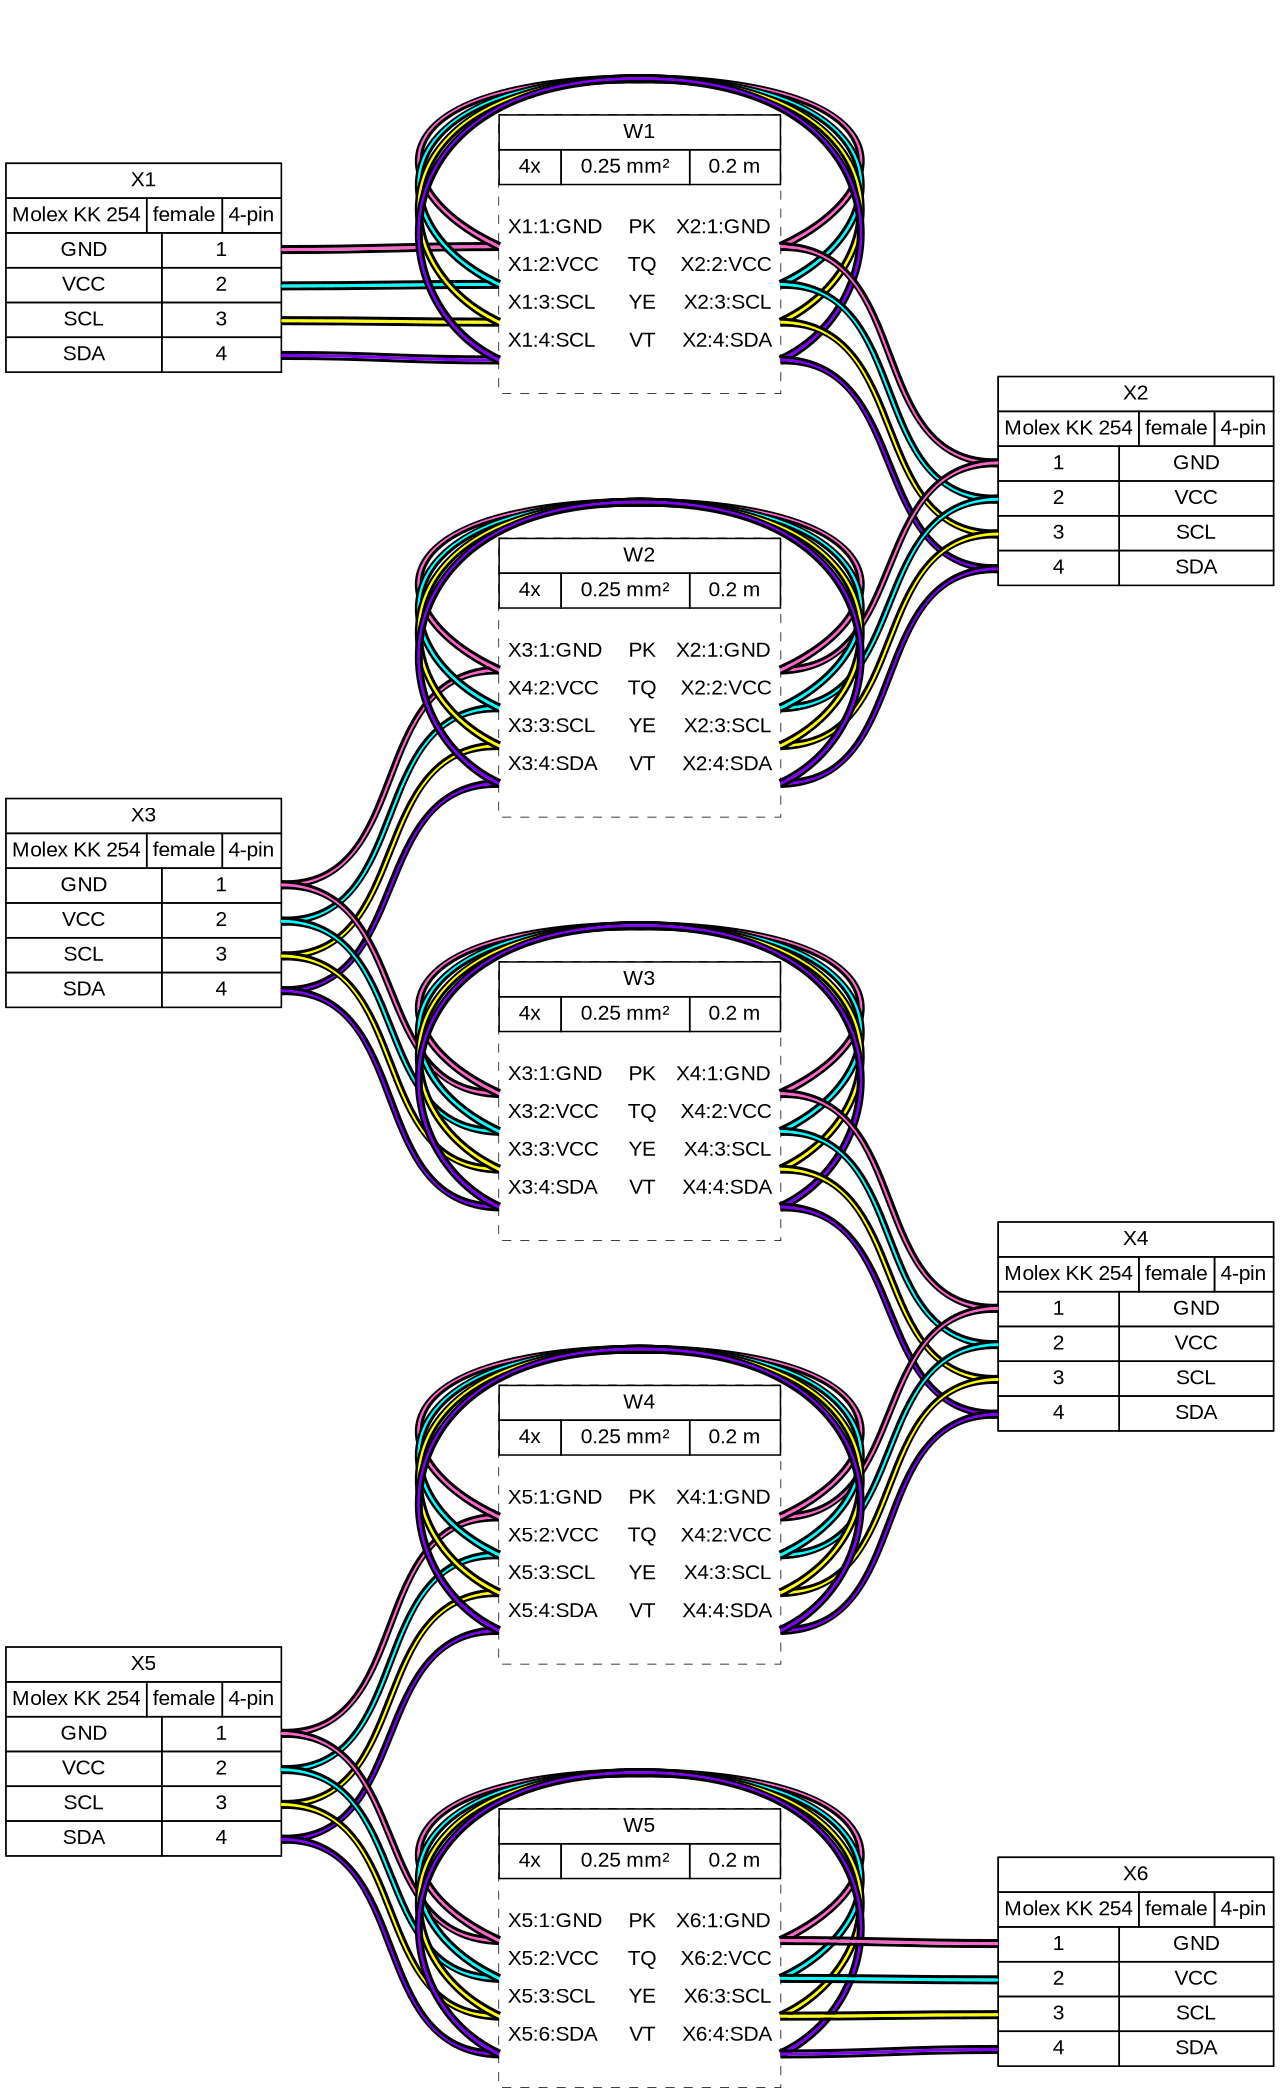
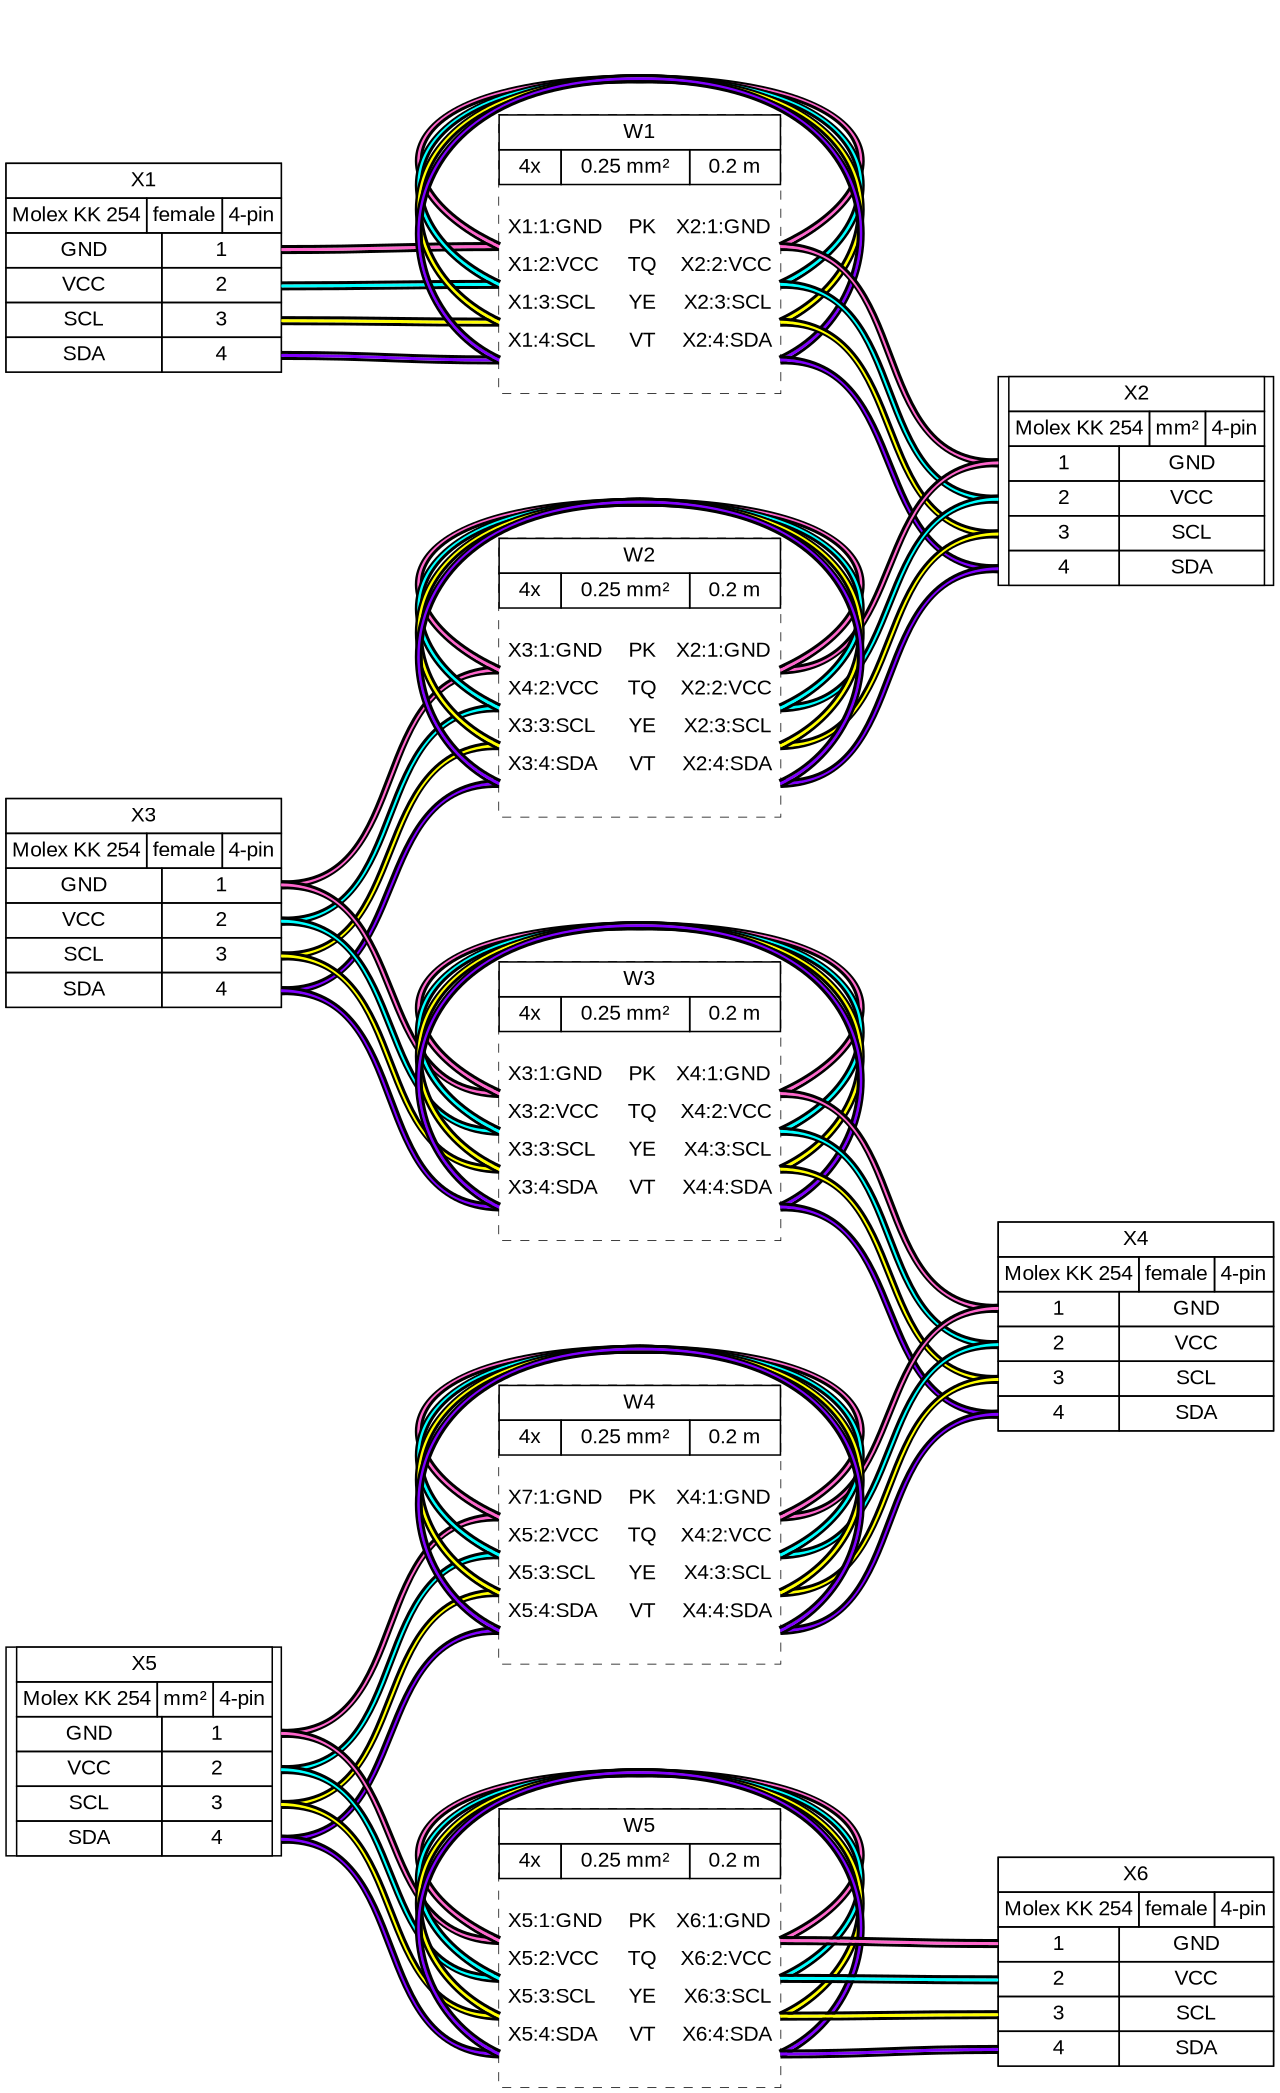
(1177, 428) -> (1177, 428)
(551, 1150) -> (549, 1150)
(553, 1497) -> (553, 1497)
(185, 1699) -> (185, 1699)
(551, 2034) -> (551, 2034)
